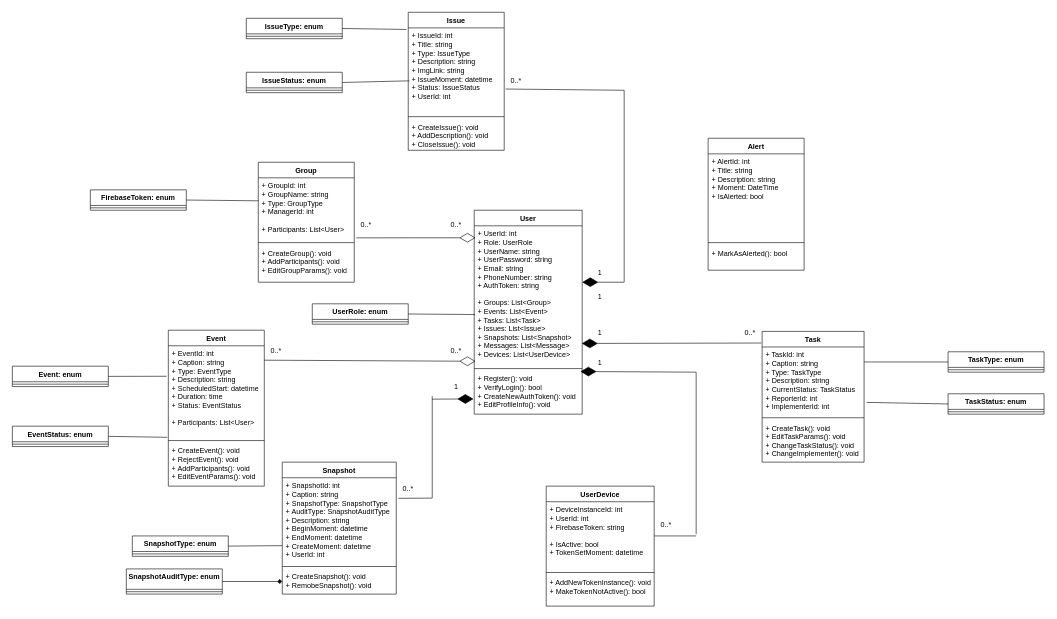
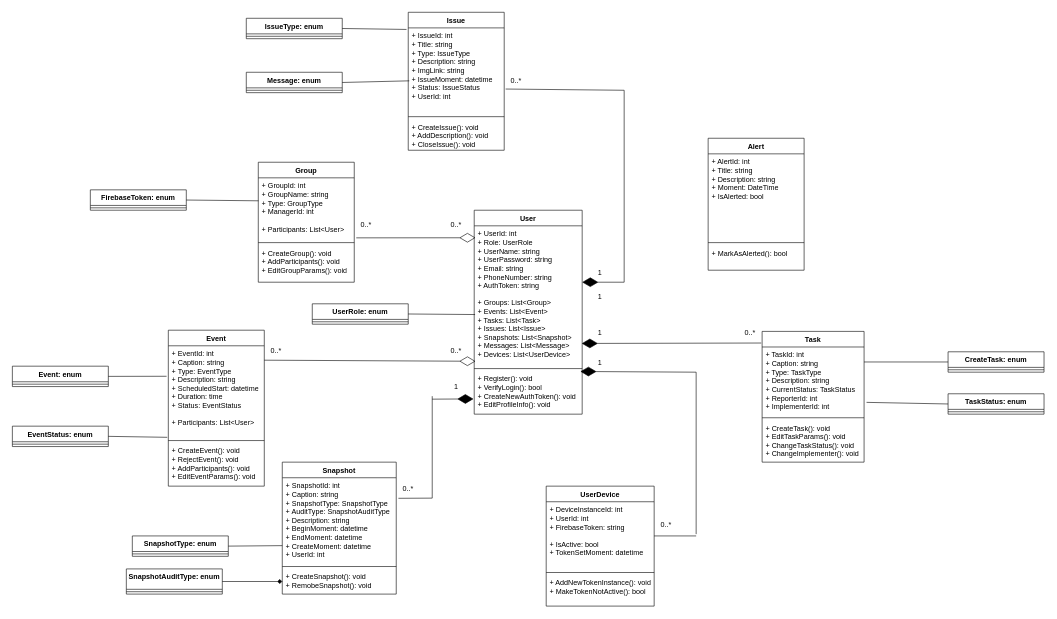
(294, 81) -> (294, 81)
(996, 360) -> (996, 360)
